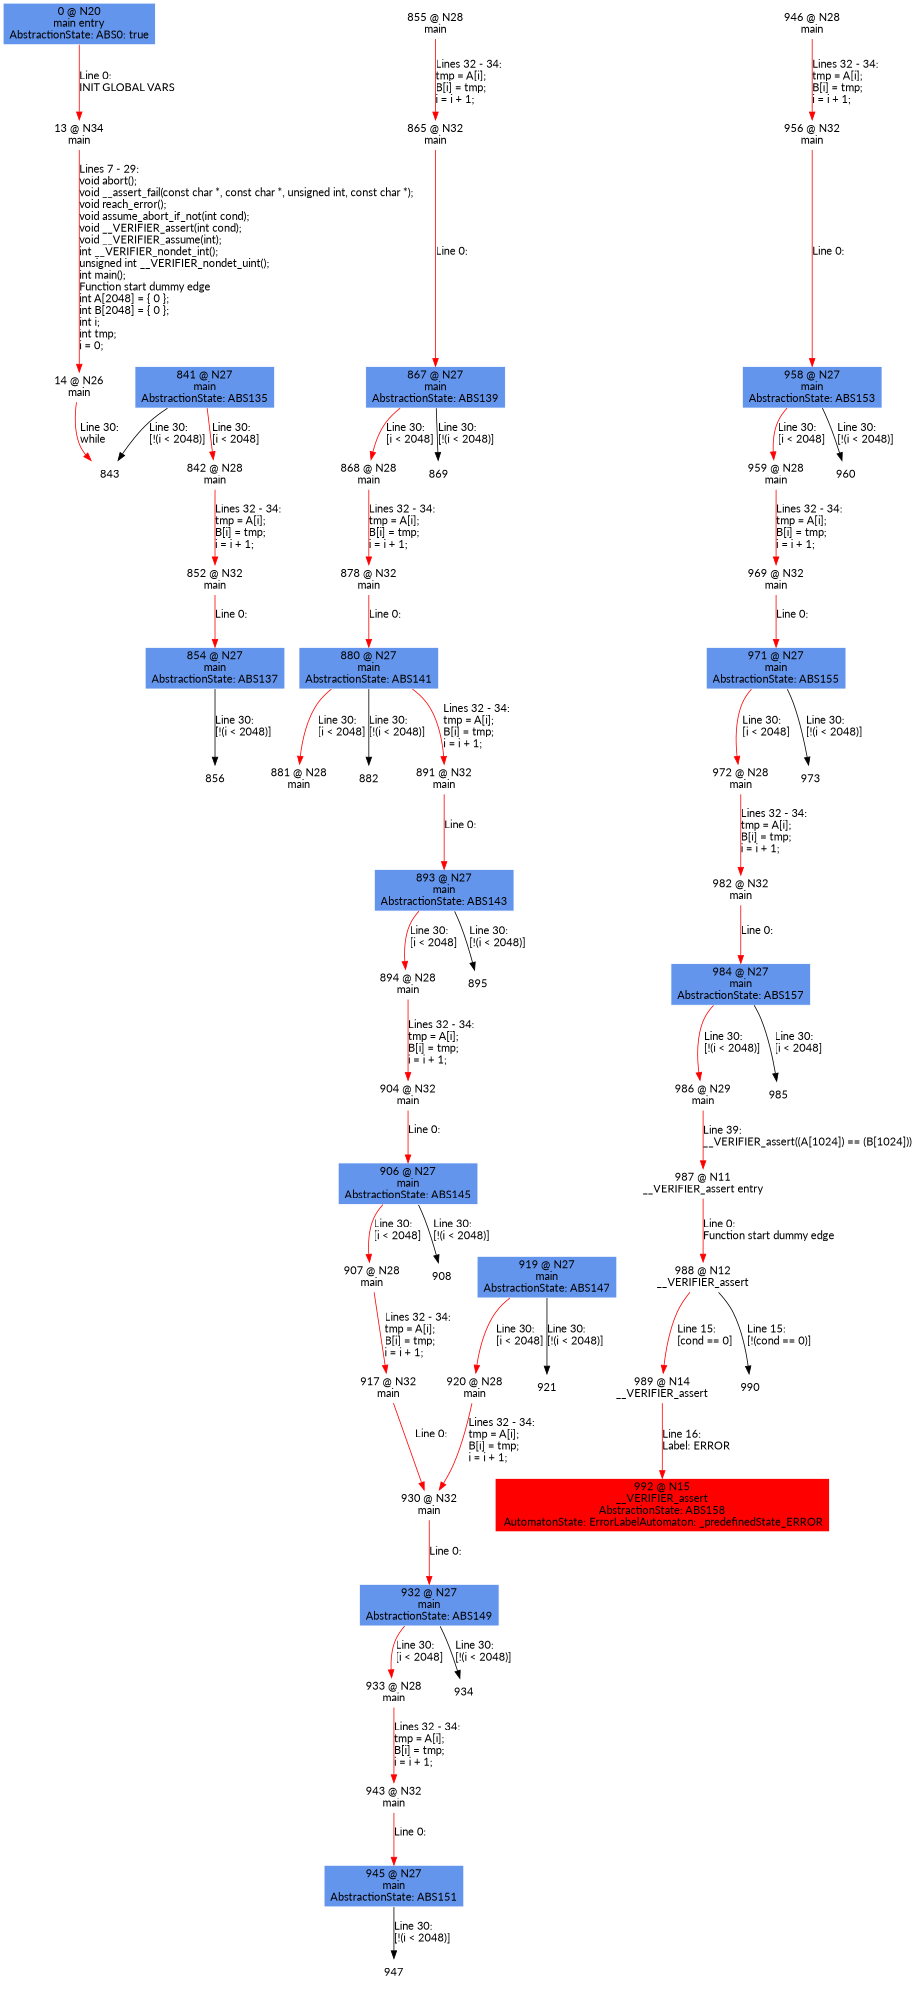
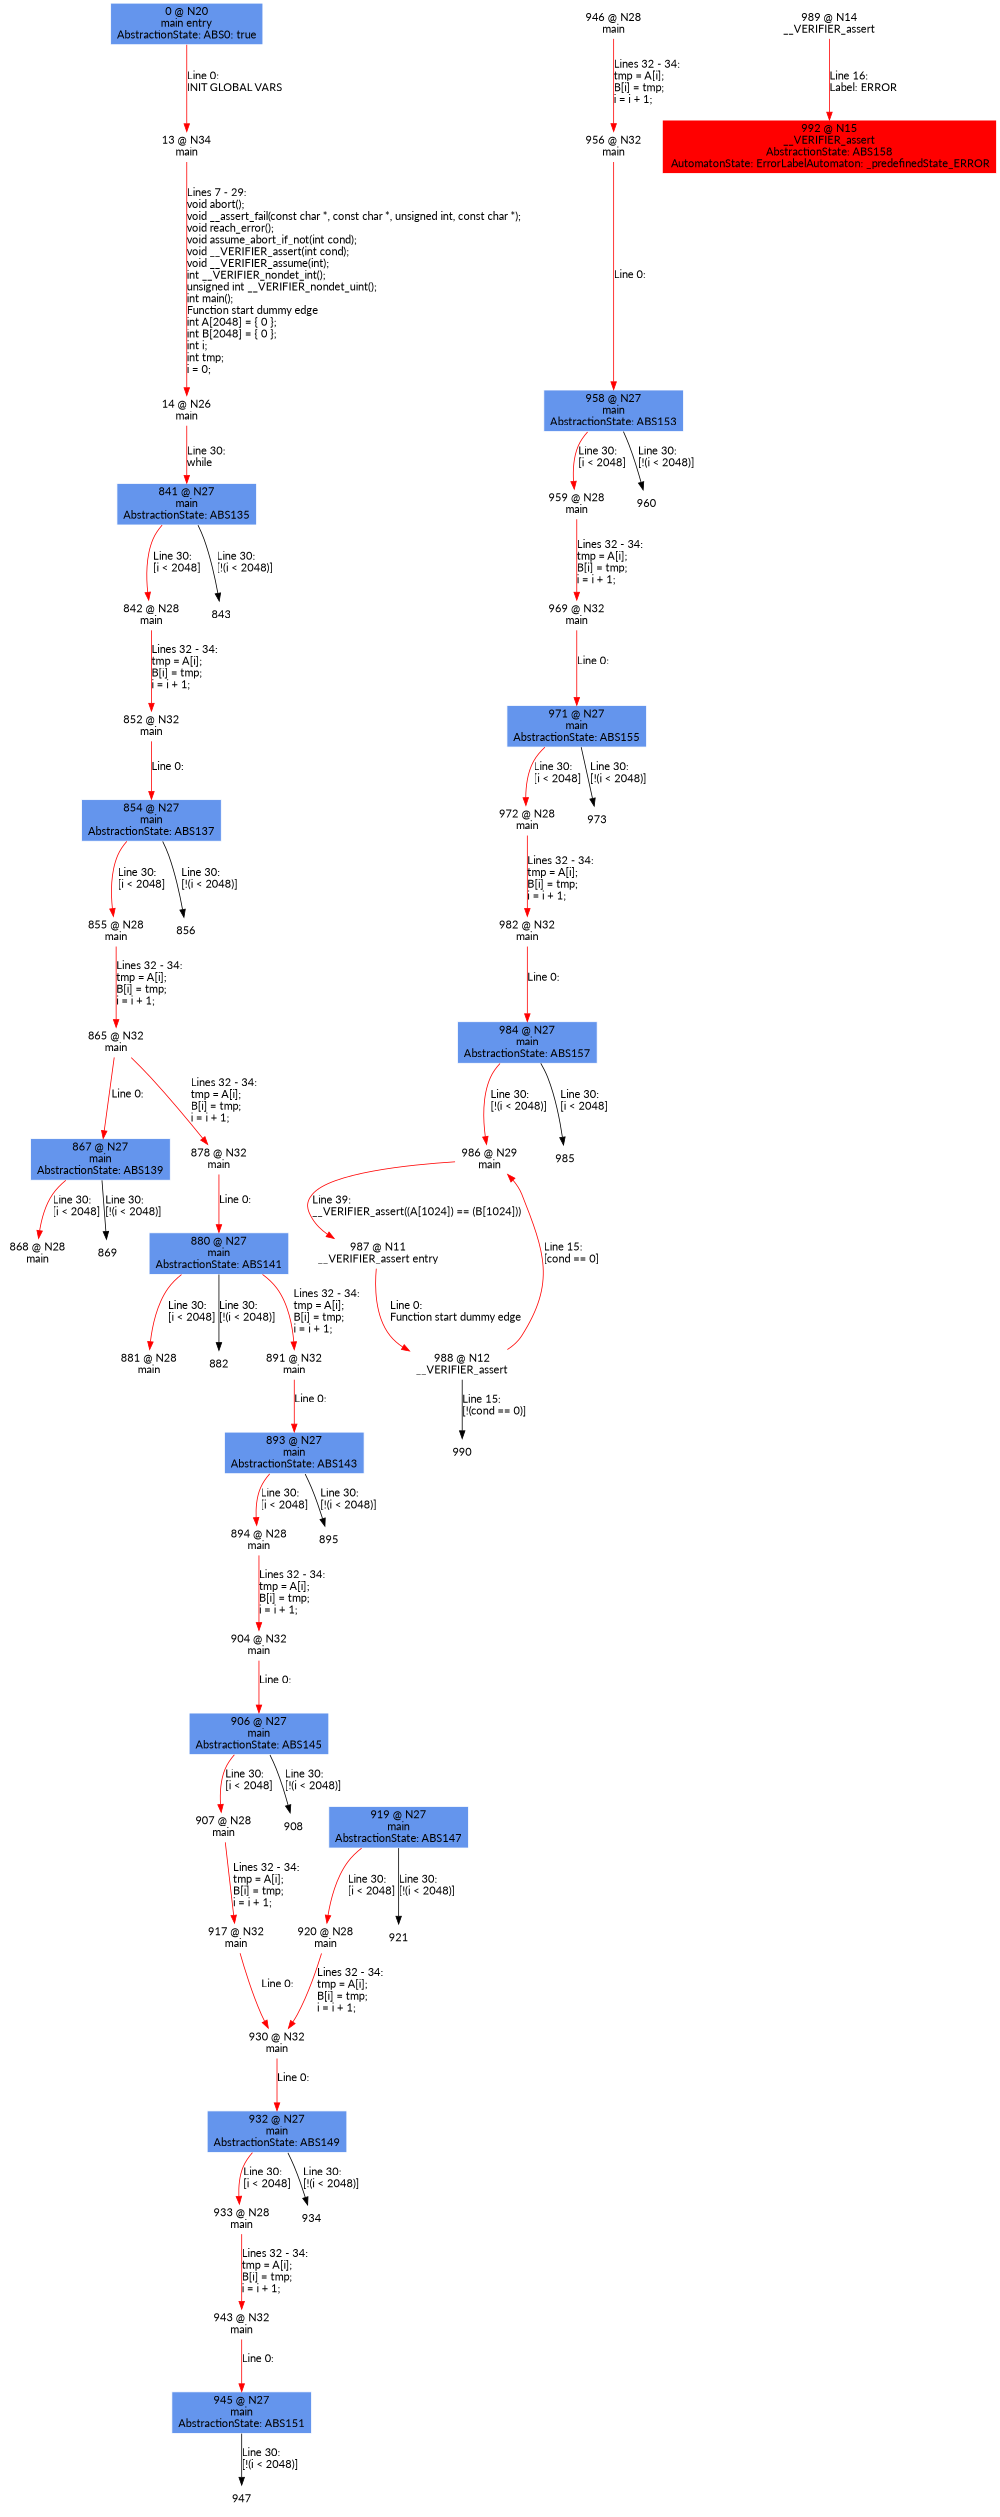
(76, 430) -> (187, 451)
(369, 523) -> (168, 1097)
none -> (113, 873)
(672, 1327) -> (543, 1267)
